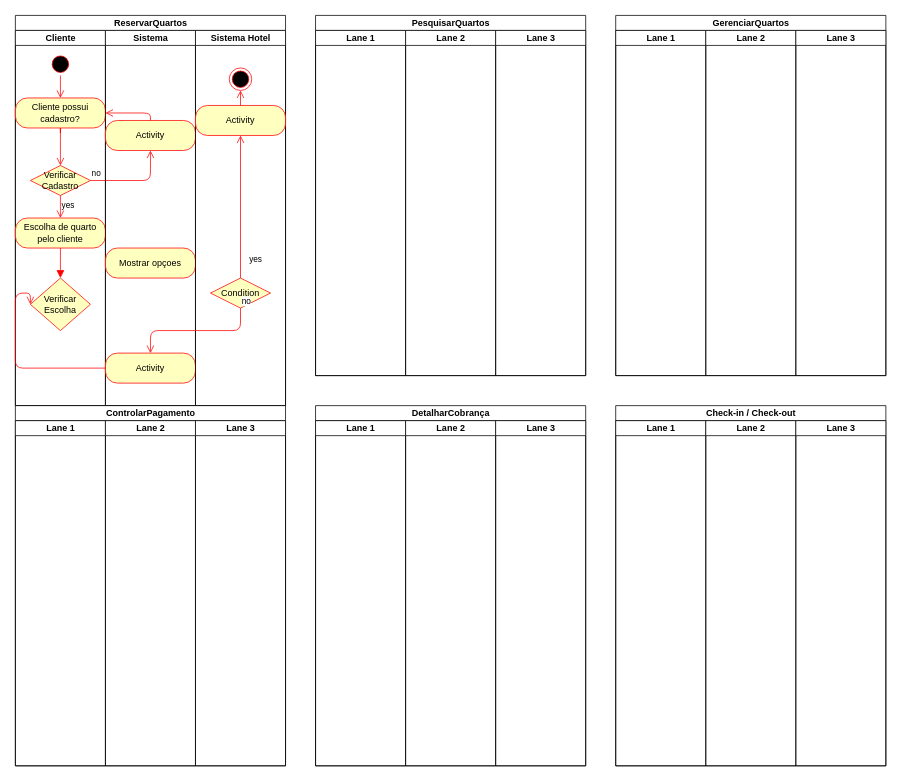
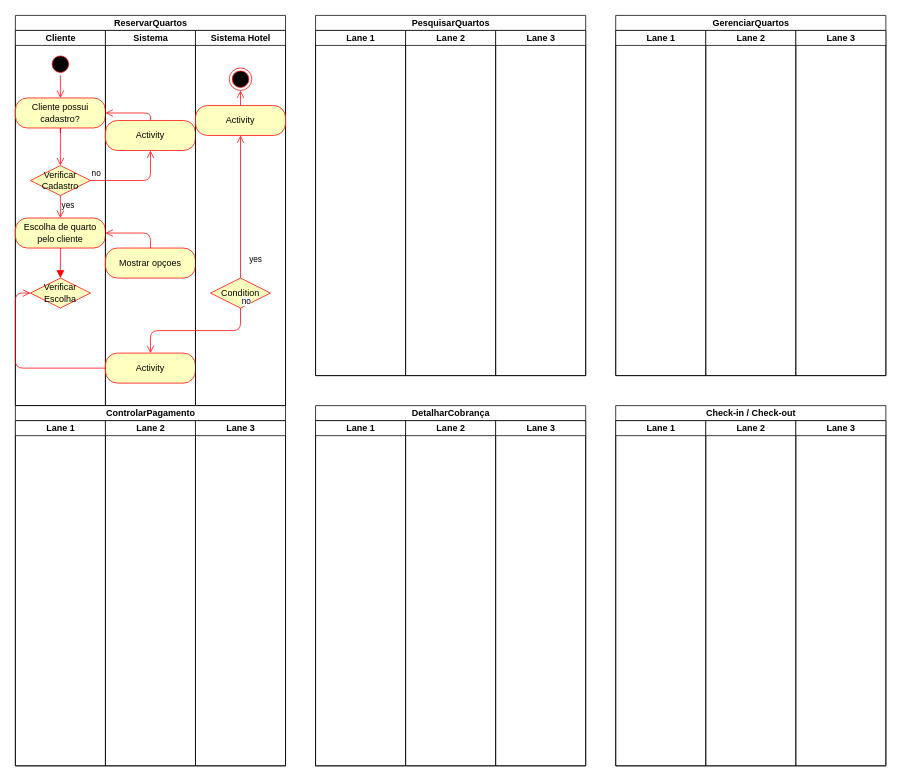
none -> (134, 233)
(60, 304) -> (60, 293)
